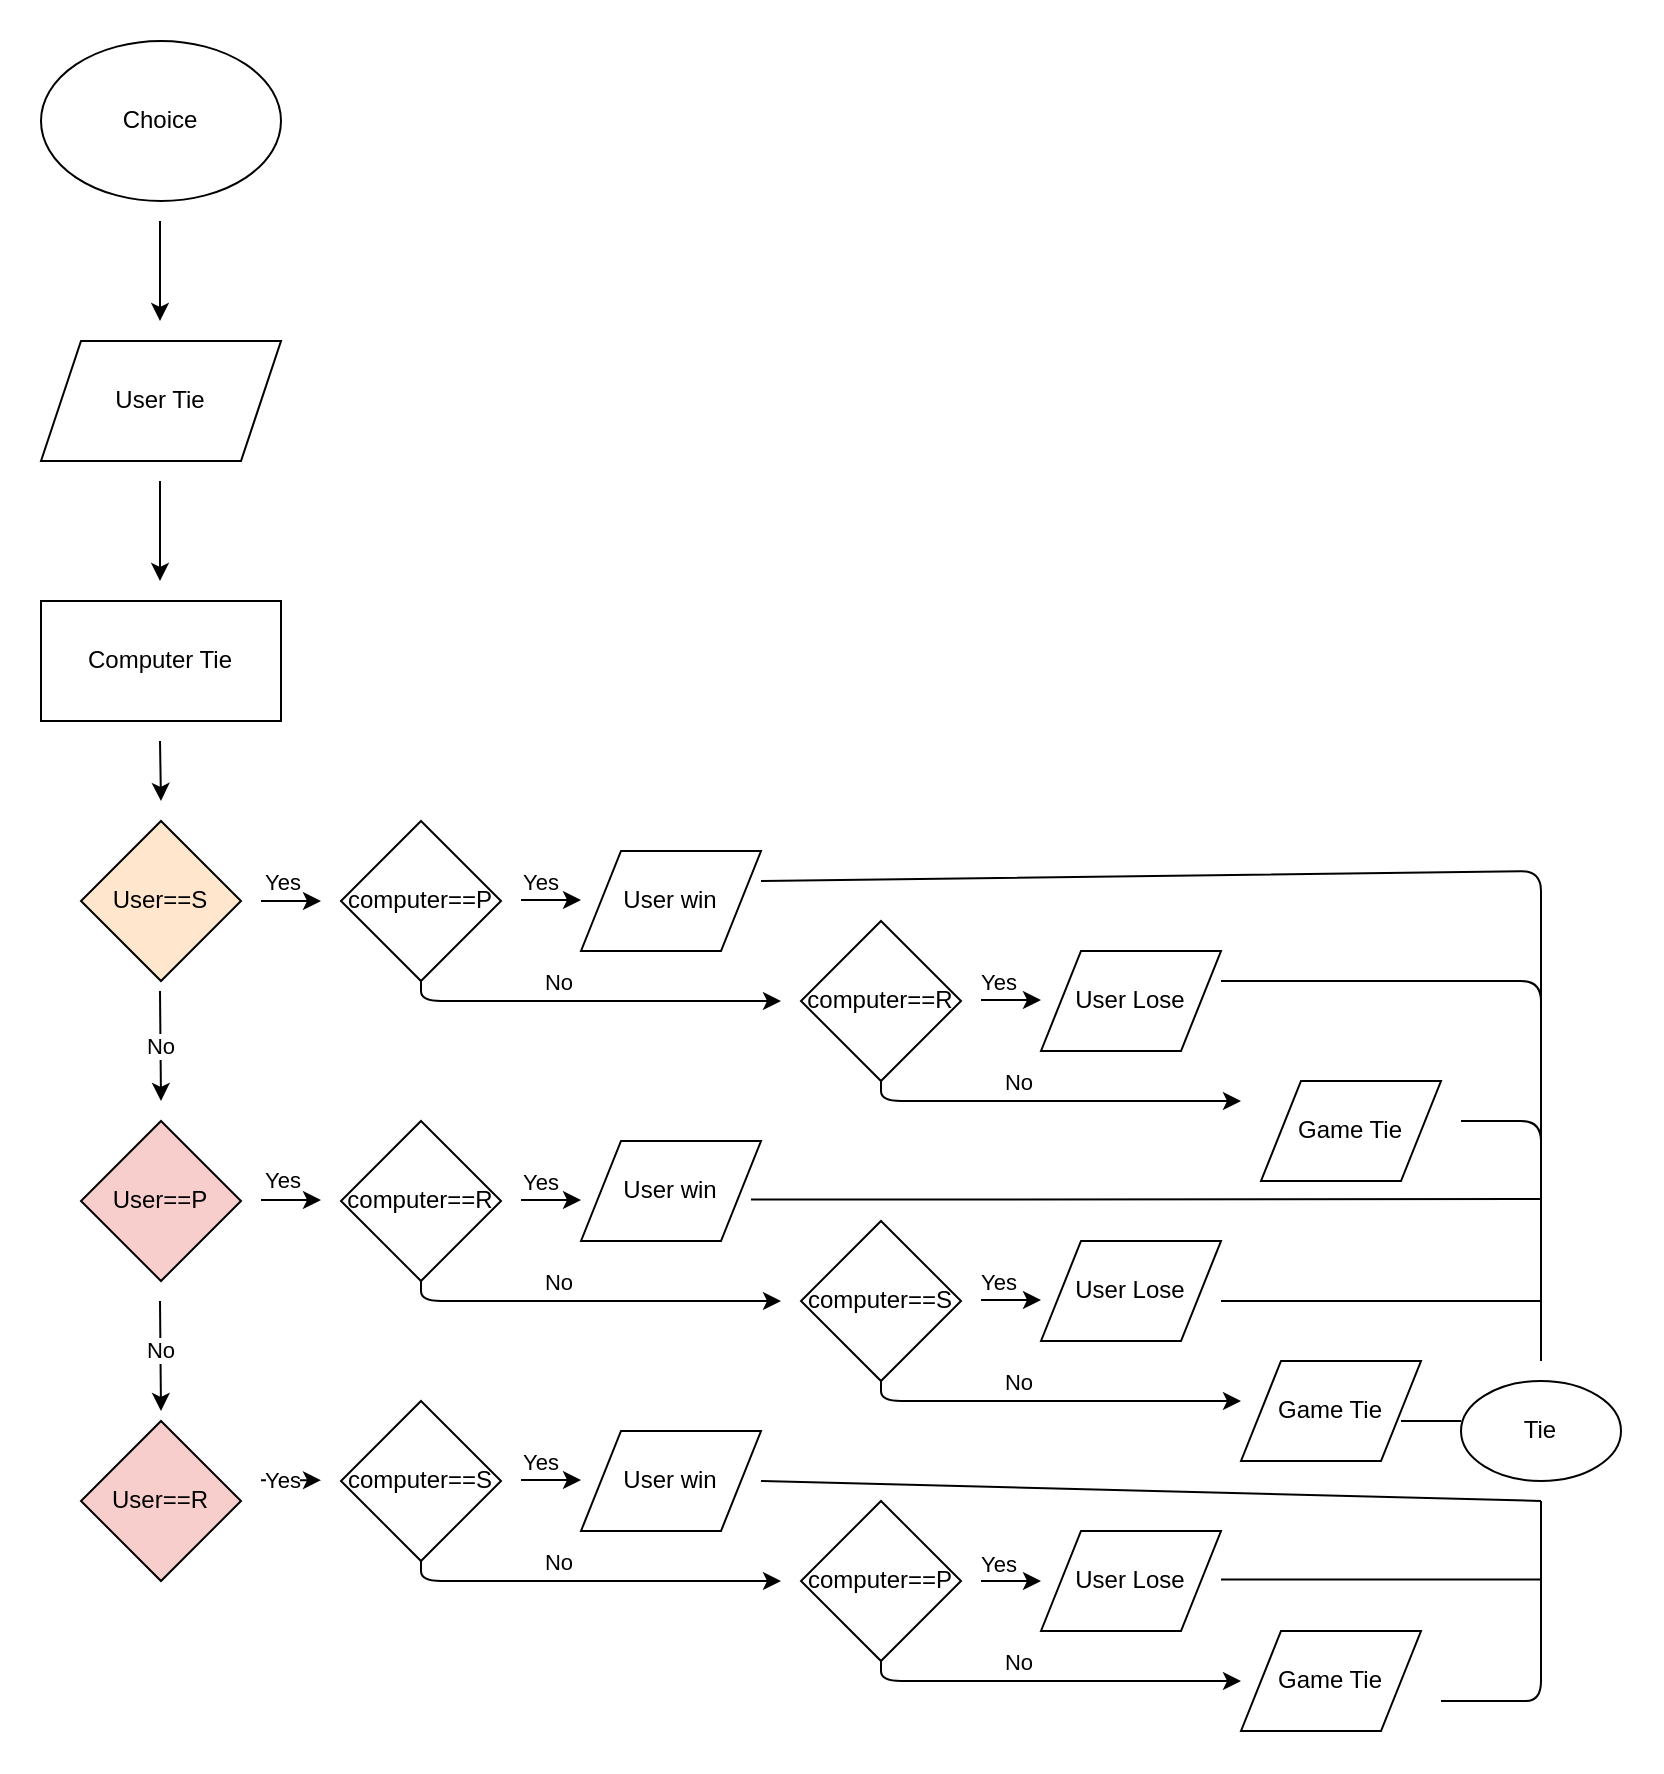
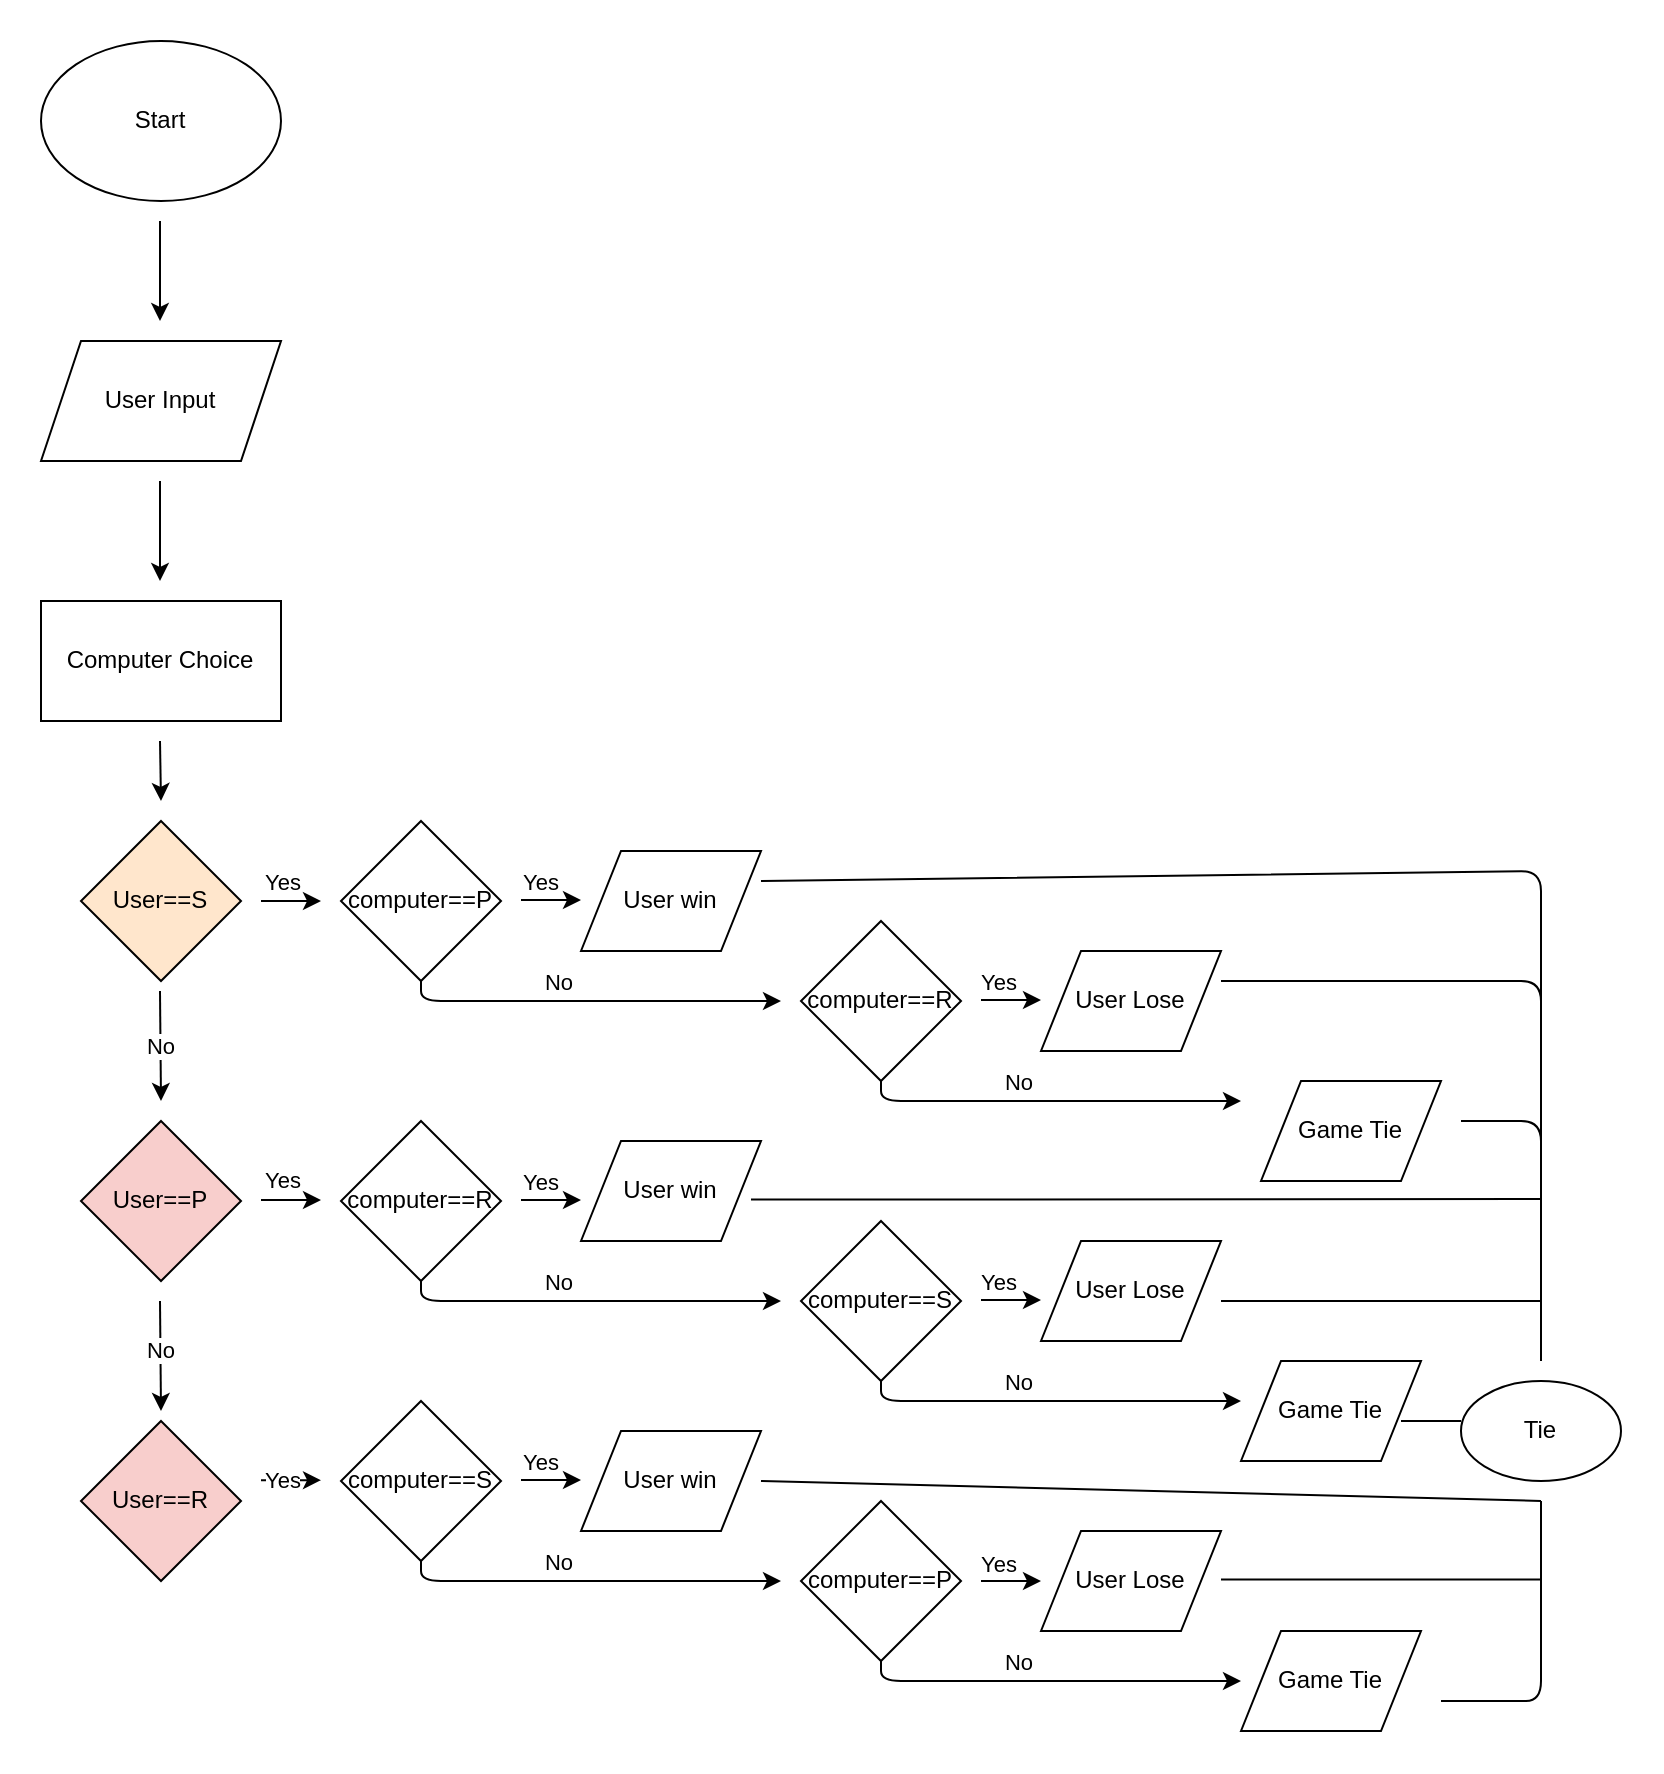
(161, 121) -> (161, 121)
(161, 401) -> (161, 401)
(161, 661) -> (161, 661)
